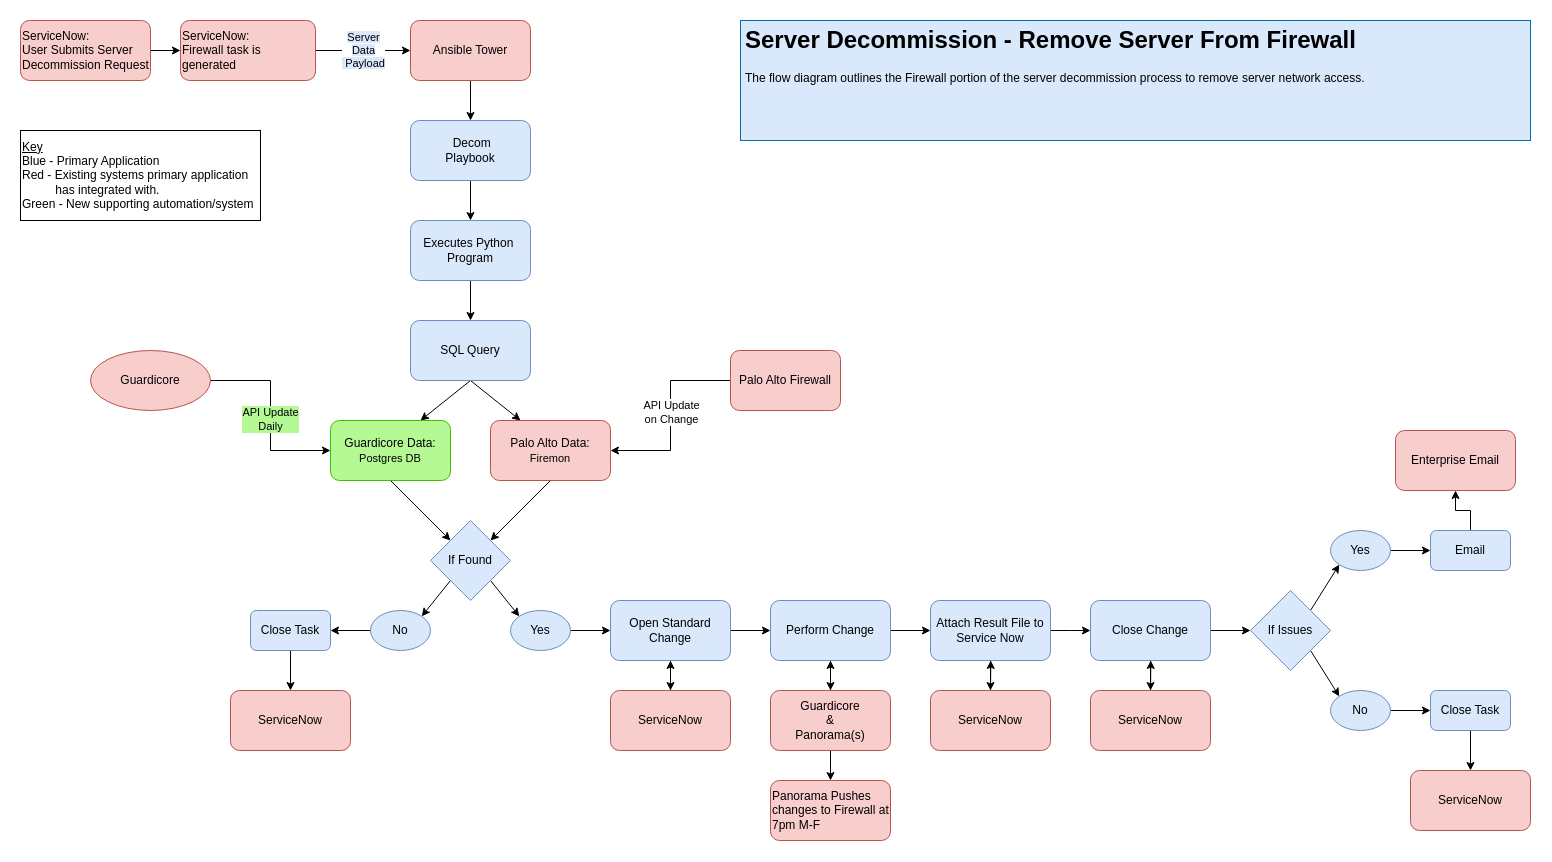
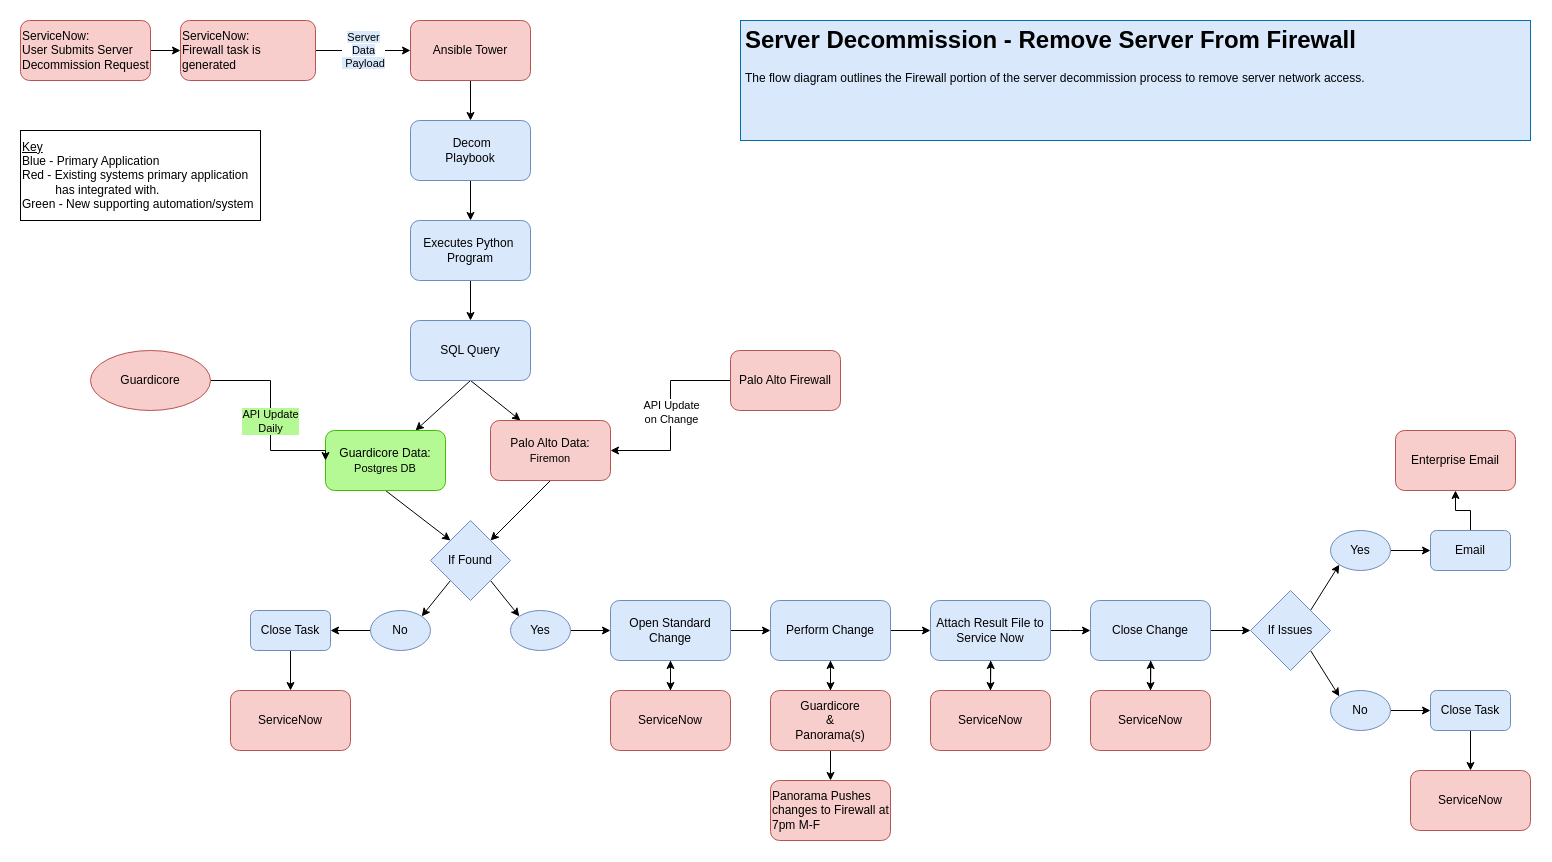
(391, 451) -> (386, 461)
